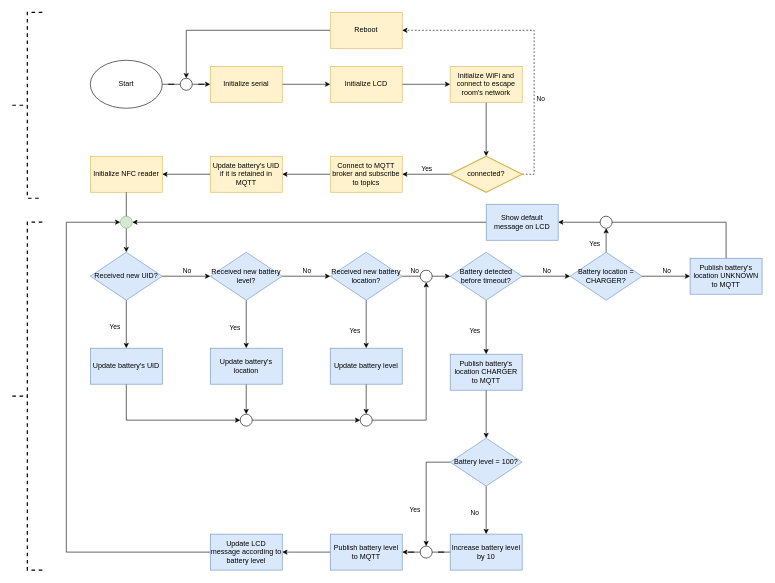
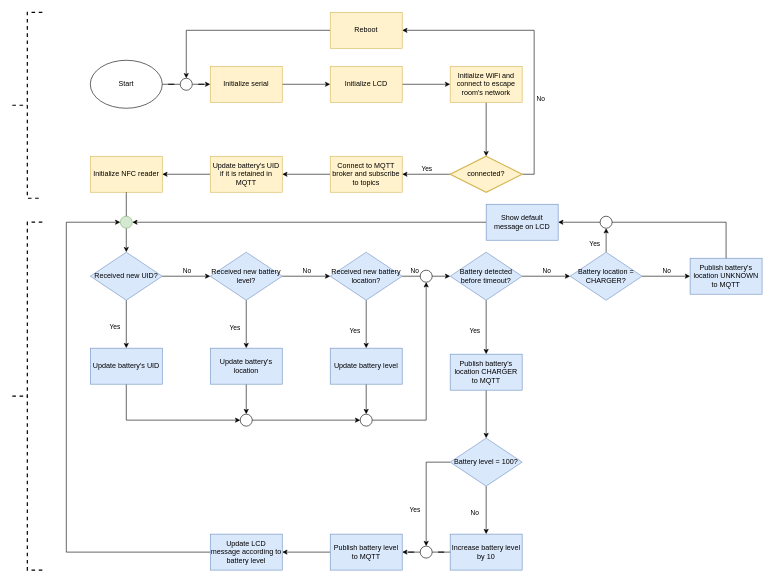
(534, 44) -> (534, 44)
